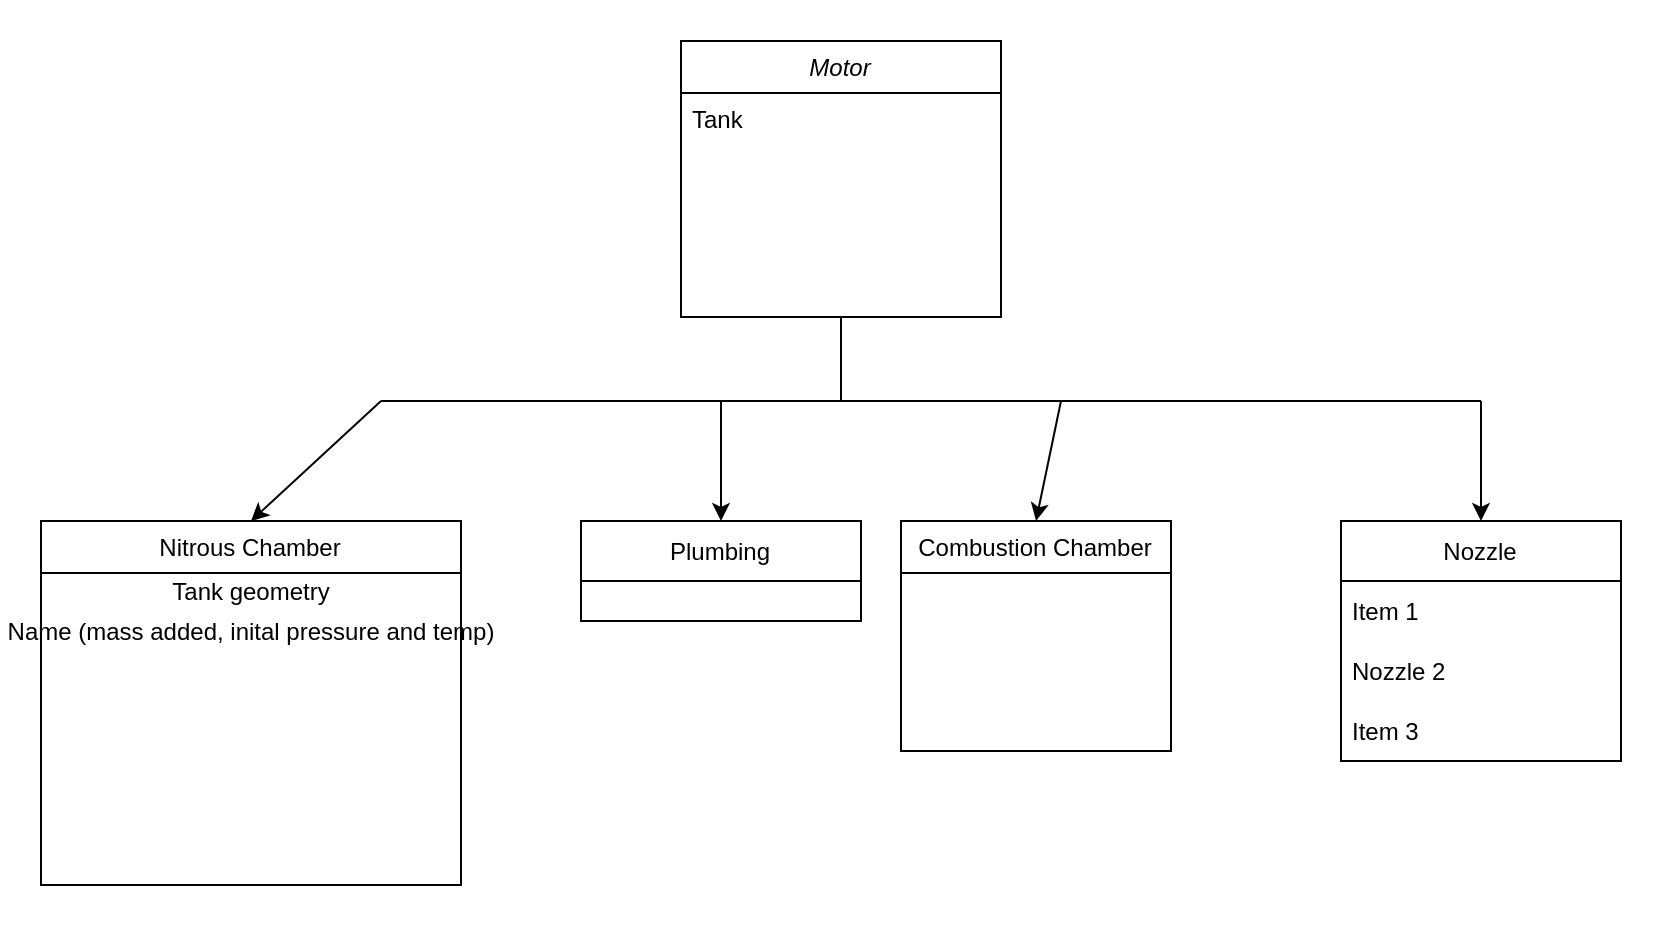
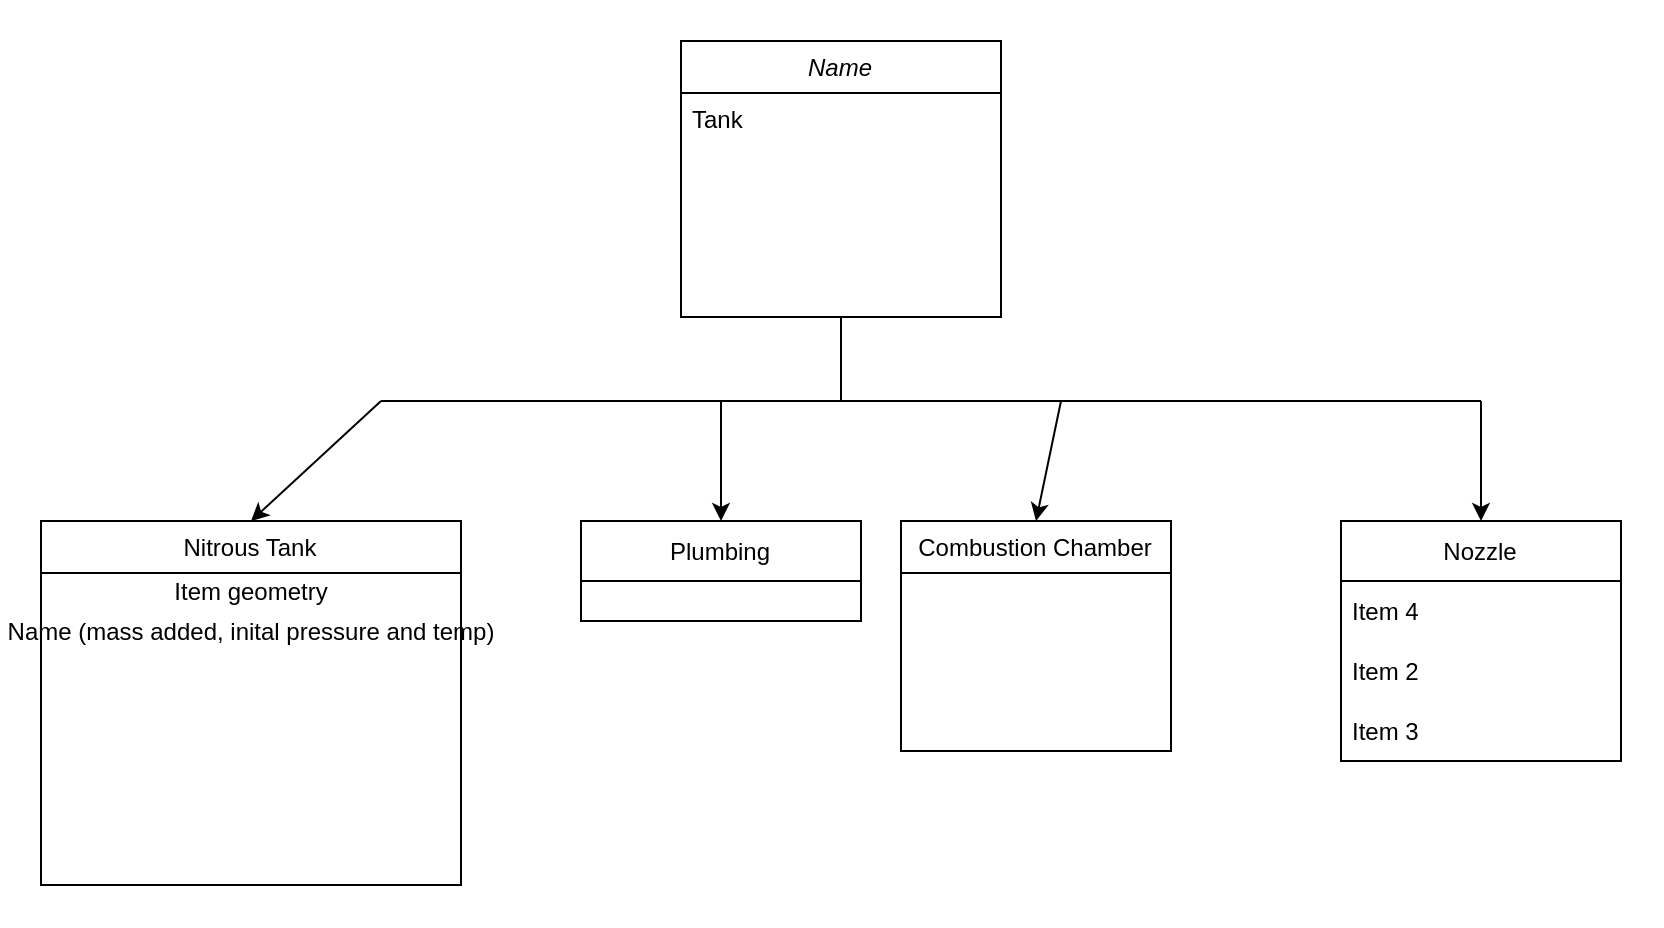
(840, 68) -> (840, 68)
(250, 548) -> (250, 548)
(252, 593) -> (252, 593)
(1389, 612) -> (1389, 612)
(1400, 672) -> (1389, 672)
